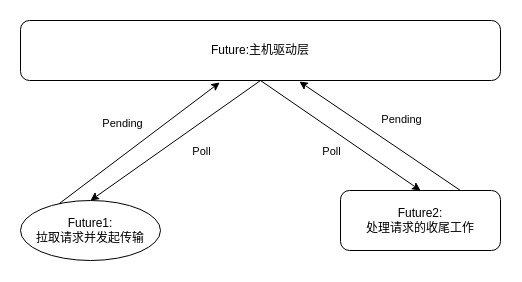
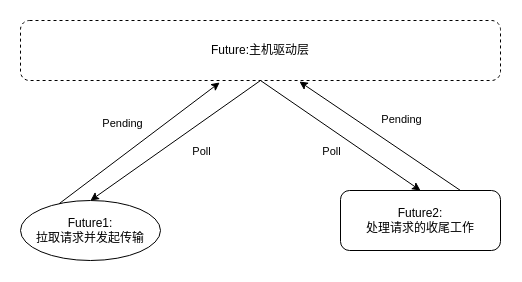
(261, 51) -> (261, 51)
